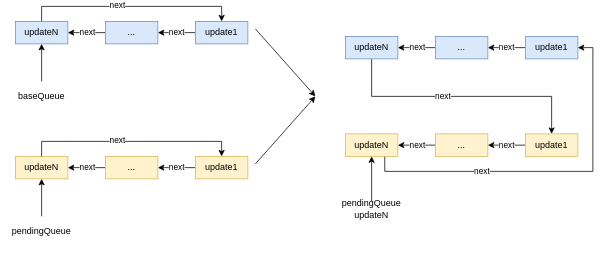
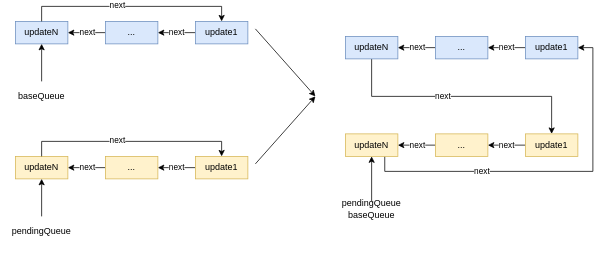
(372, 209) -> (372, 209)
